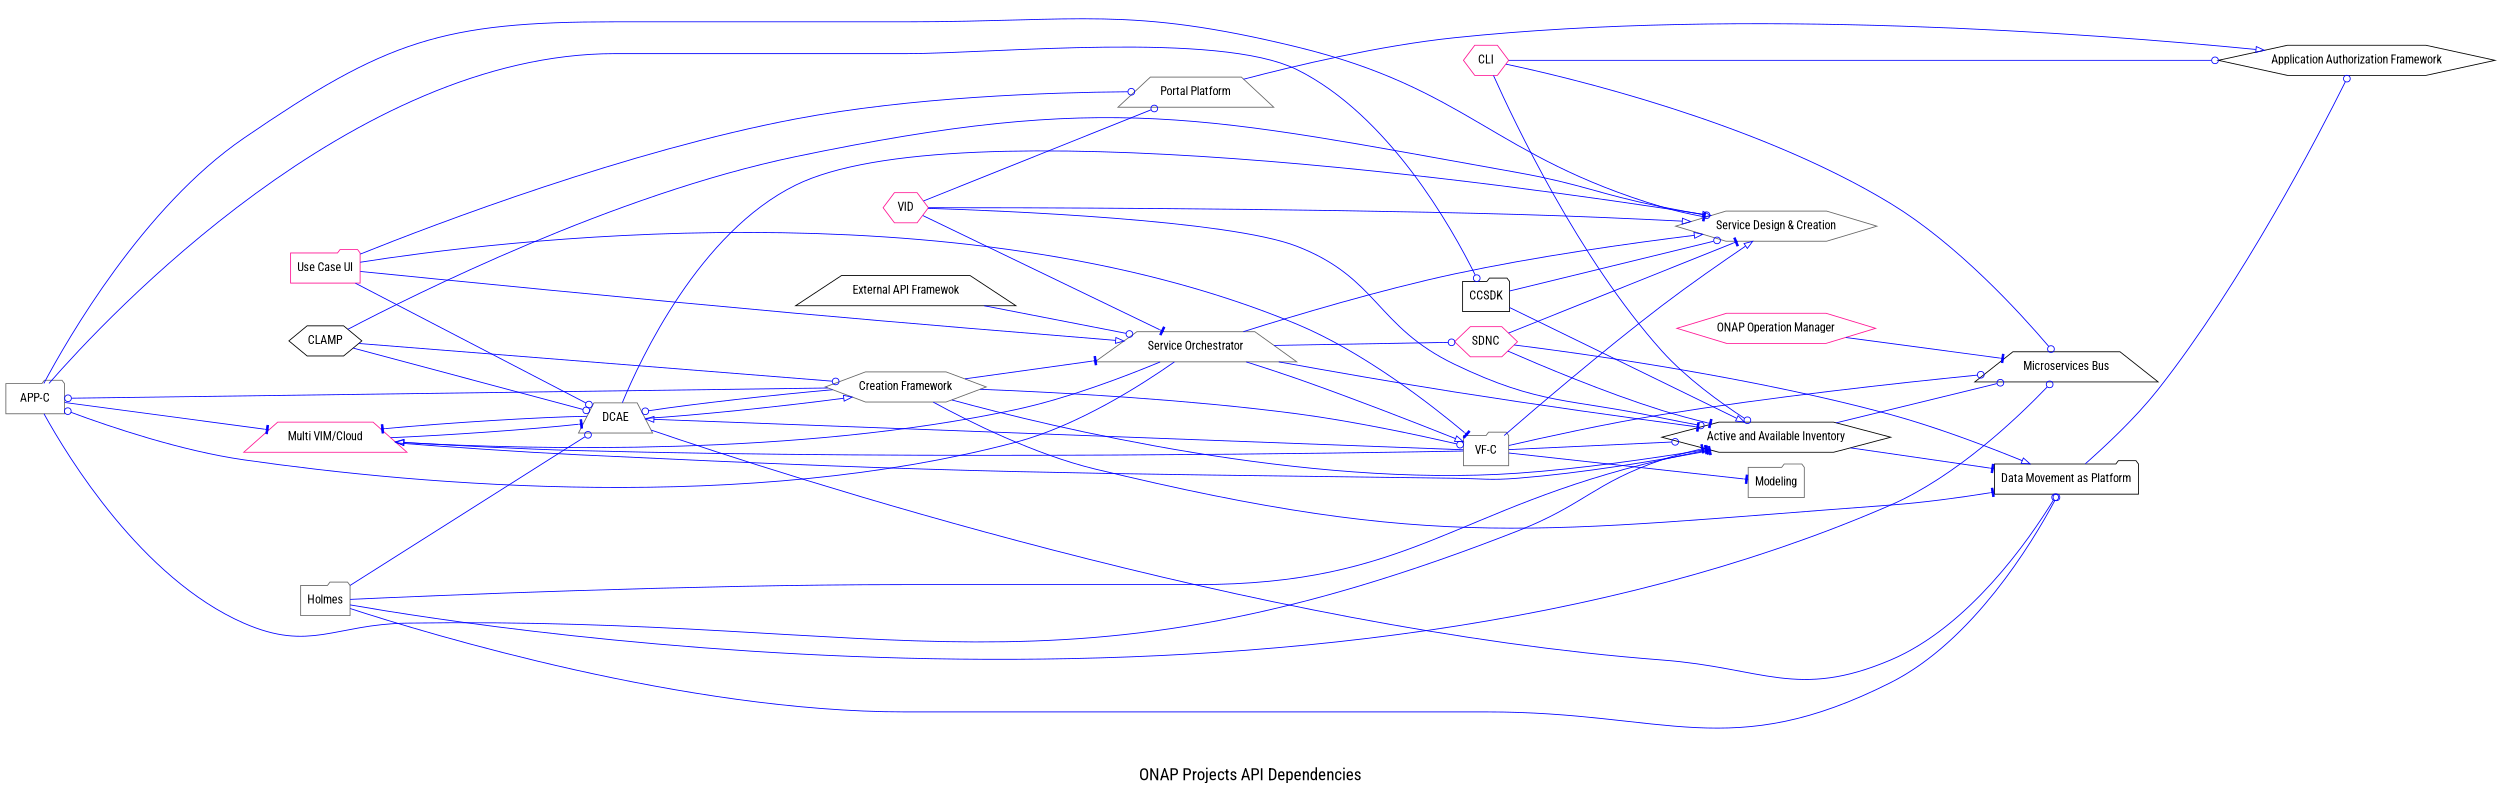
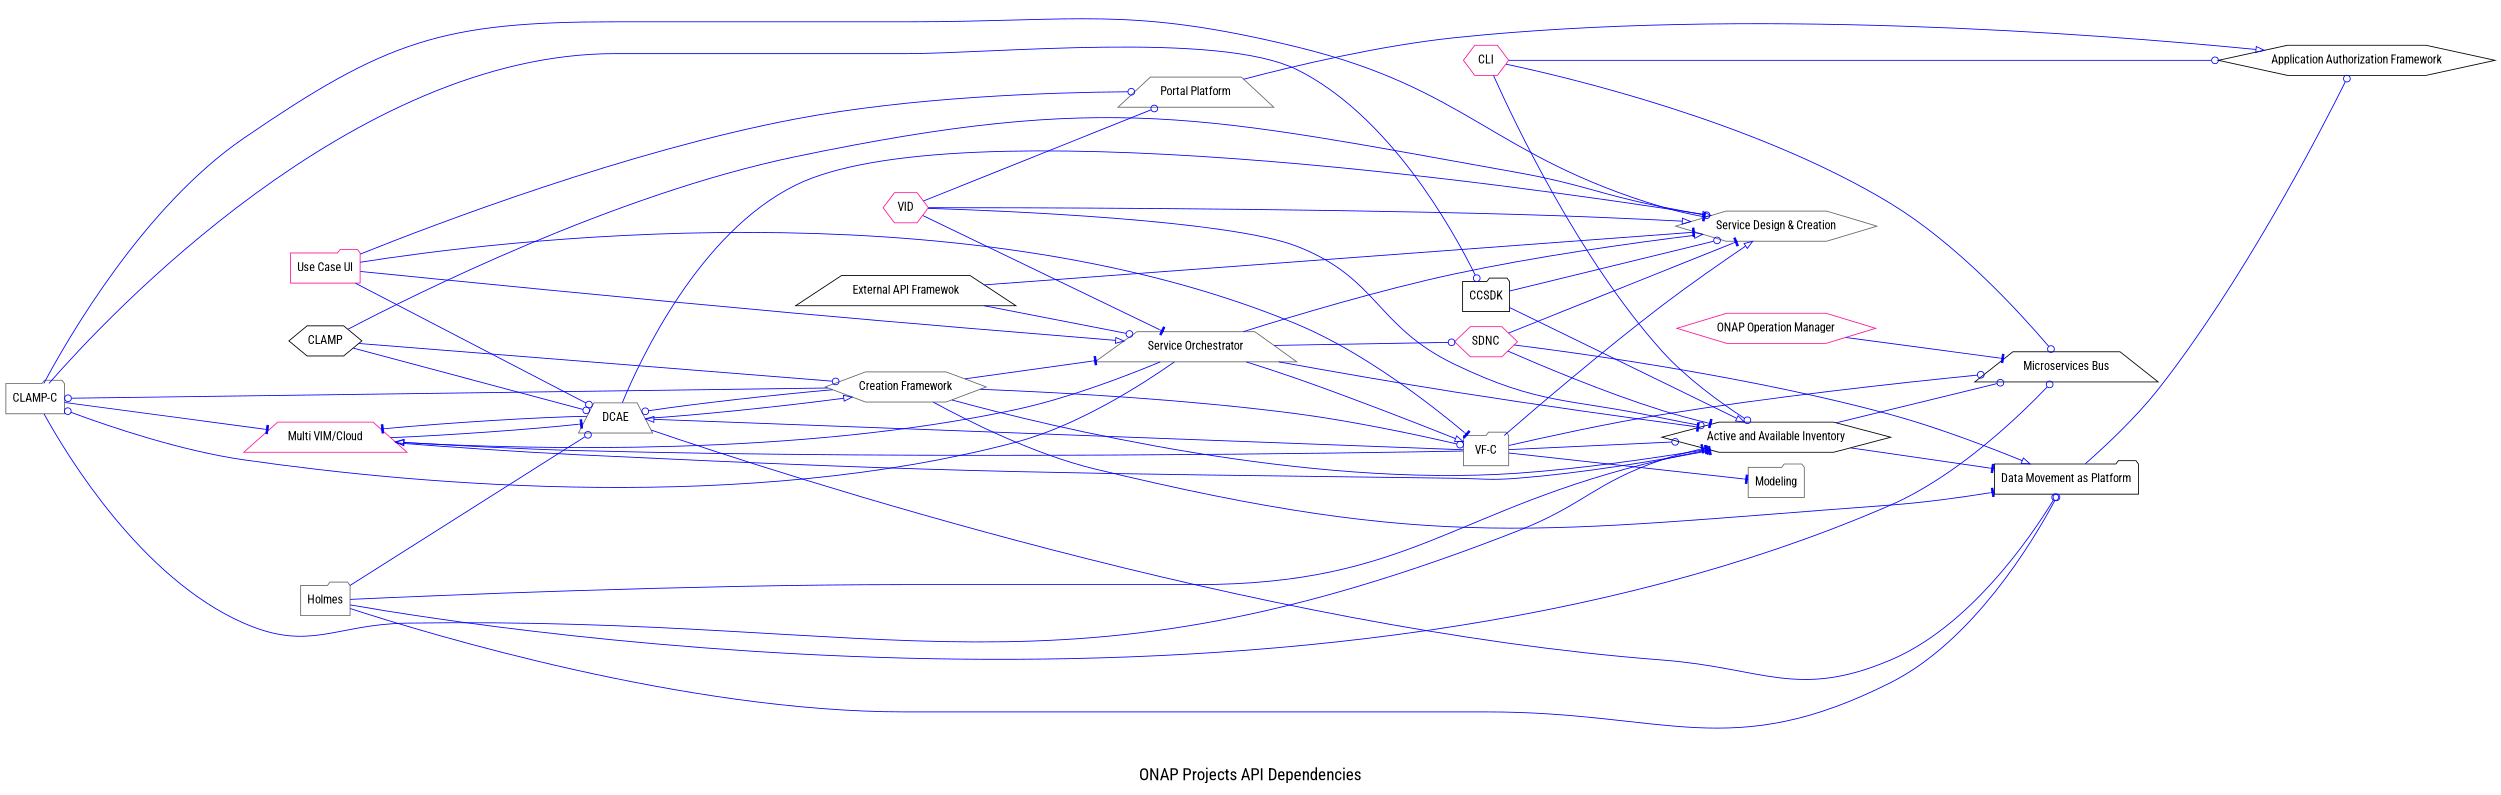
none -> (1338, 259)
(35, 399) -> (35, 399)
